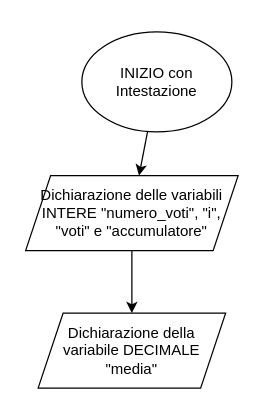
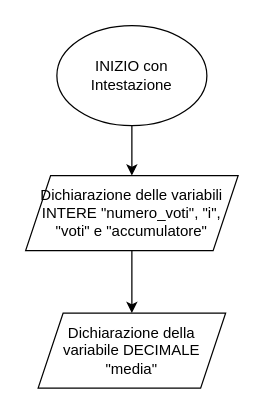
(157, 82) -> (132, 76)
